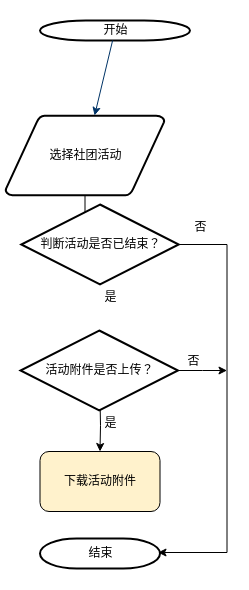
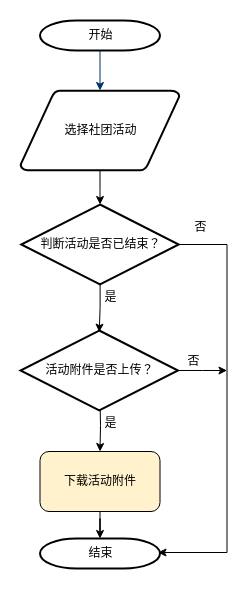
(115, 31) -> (100, 36)
(85, 156) -> (100, 131)
none -> (100, 305)
none -> (100, 529)
